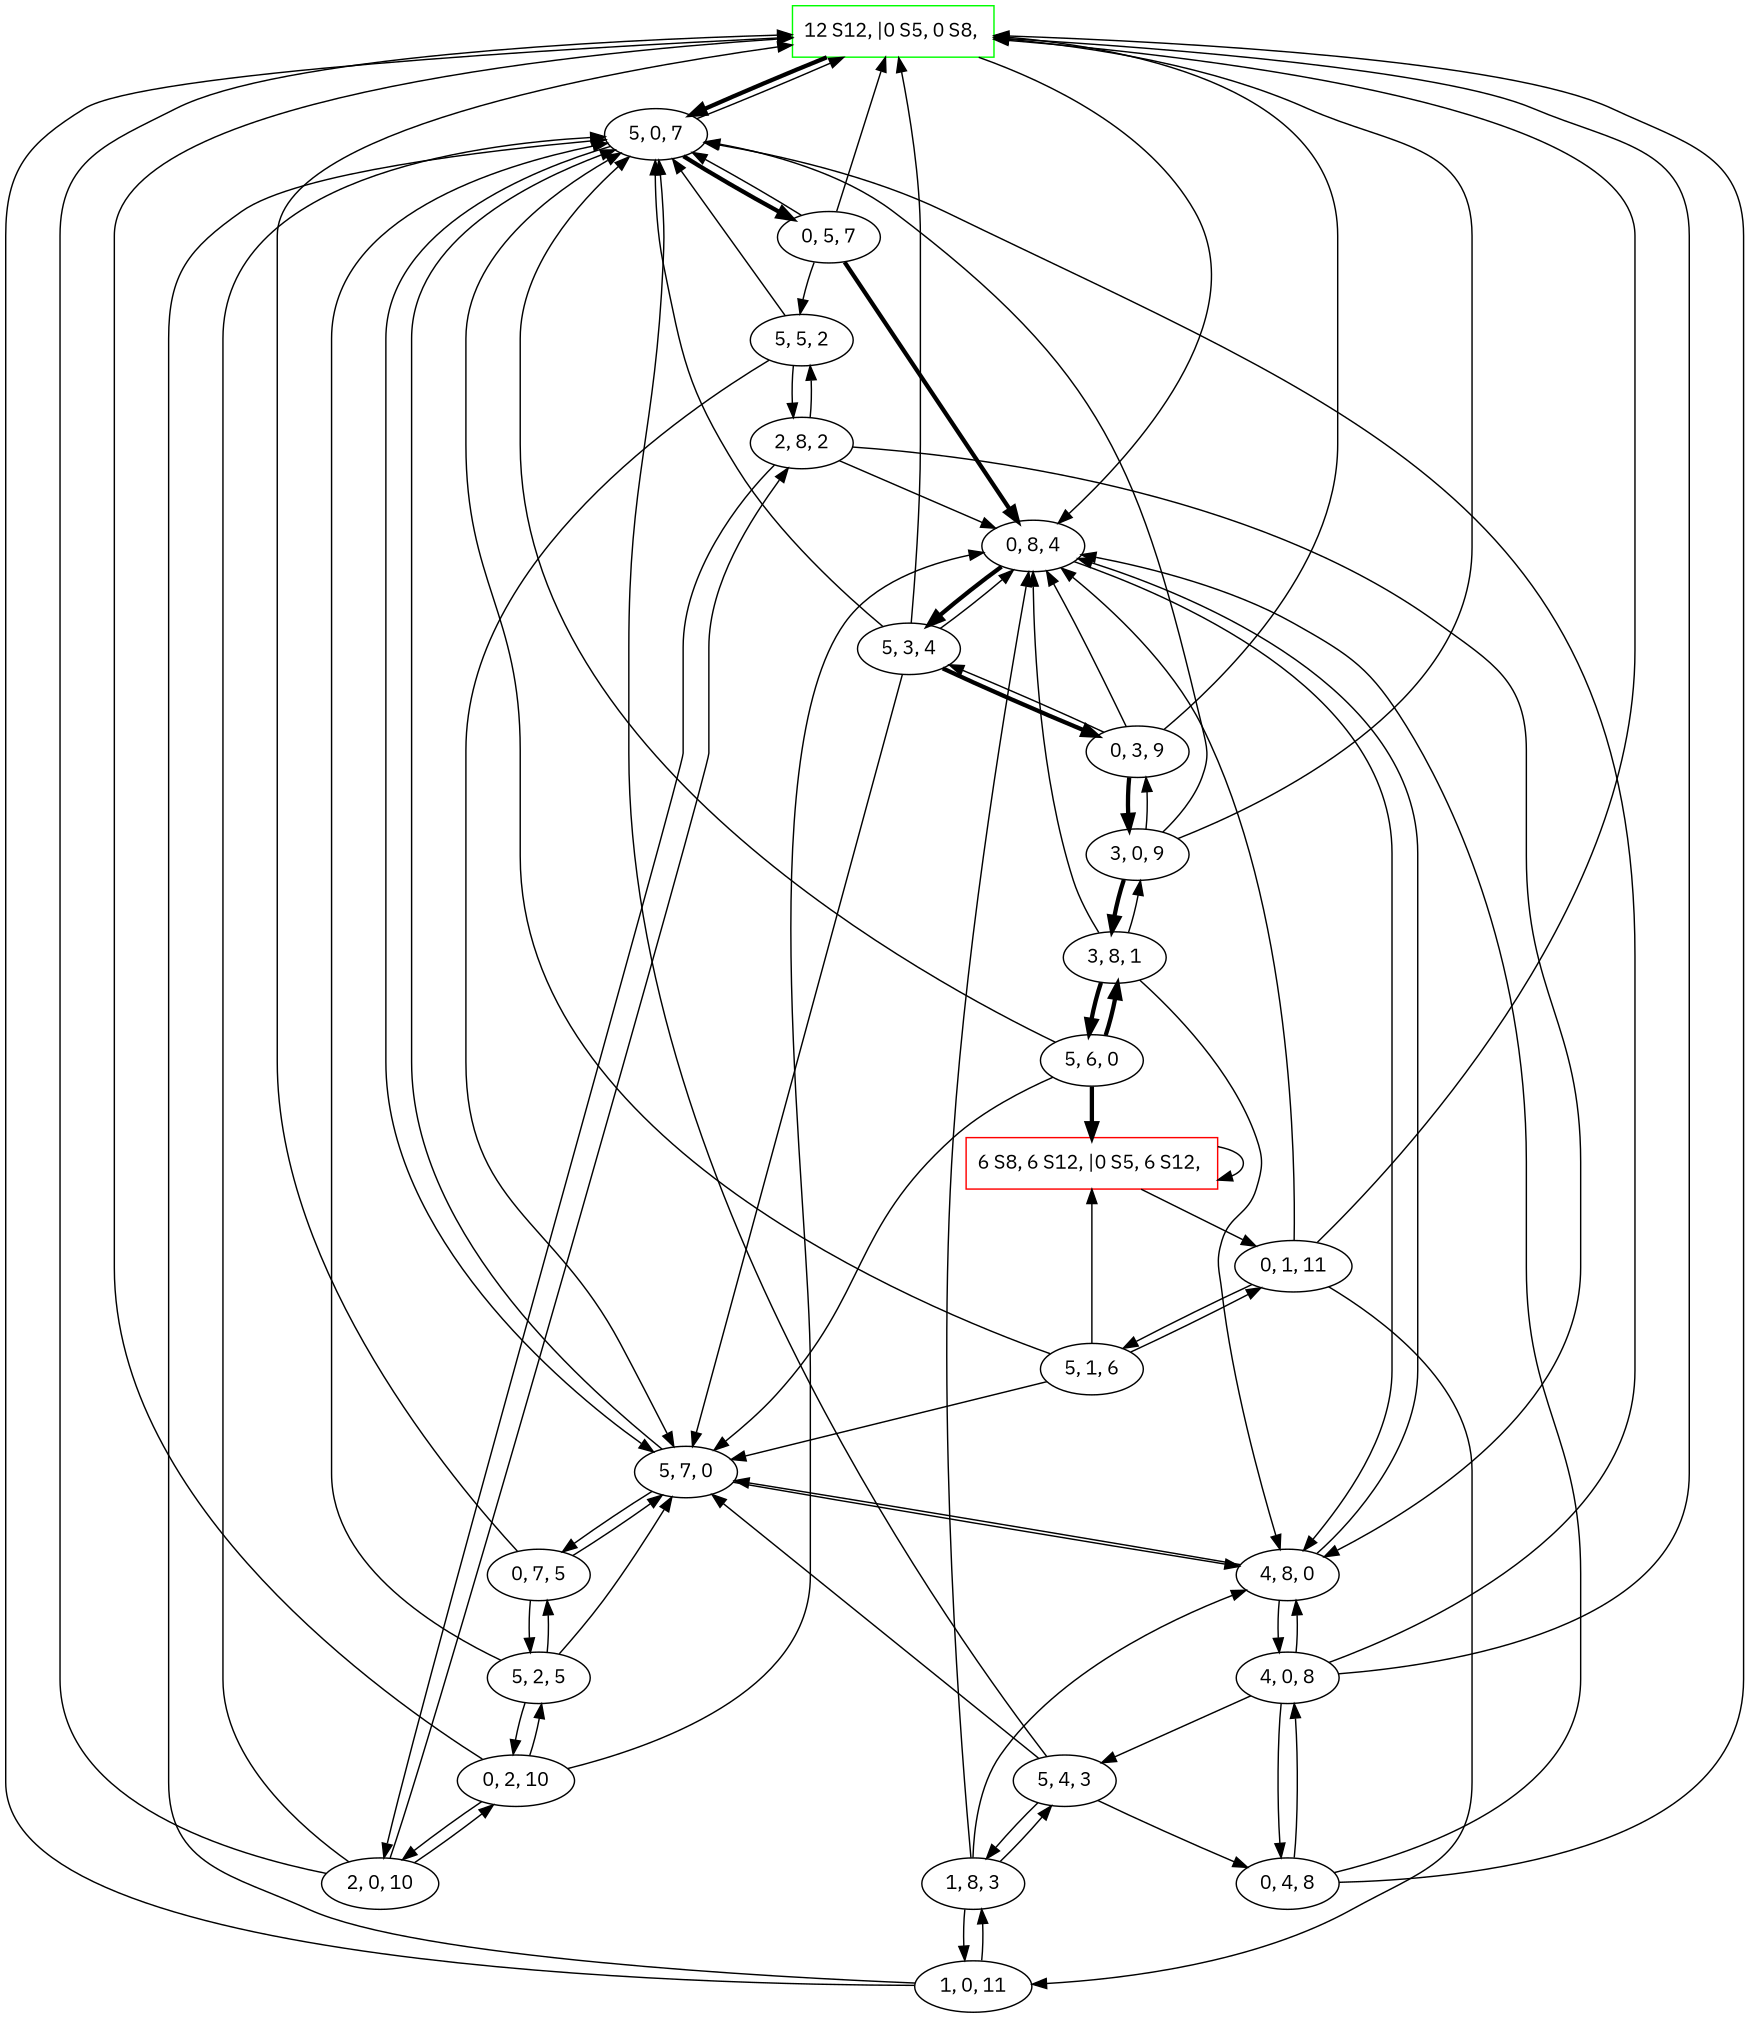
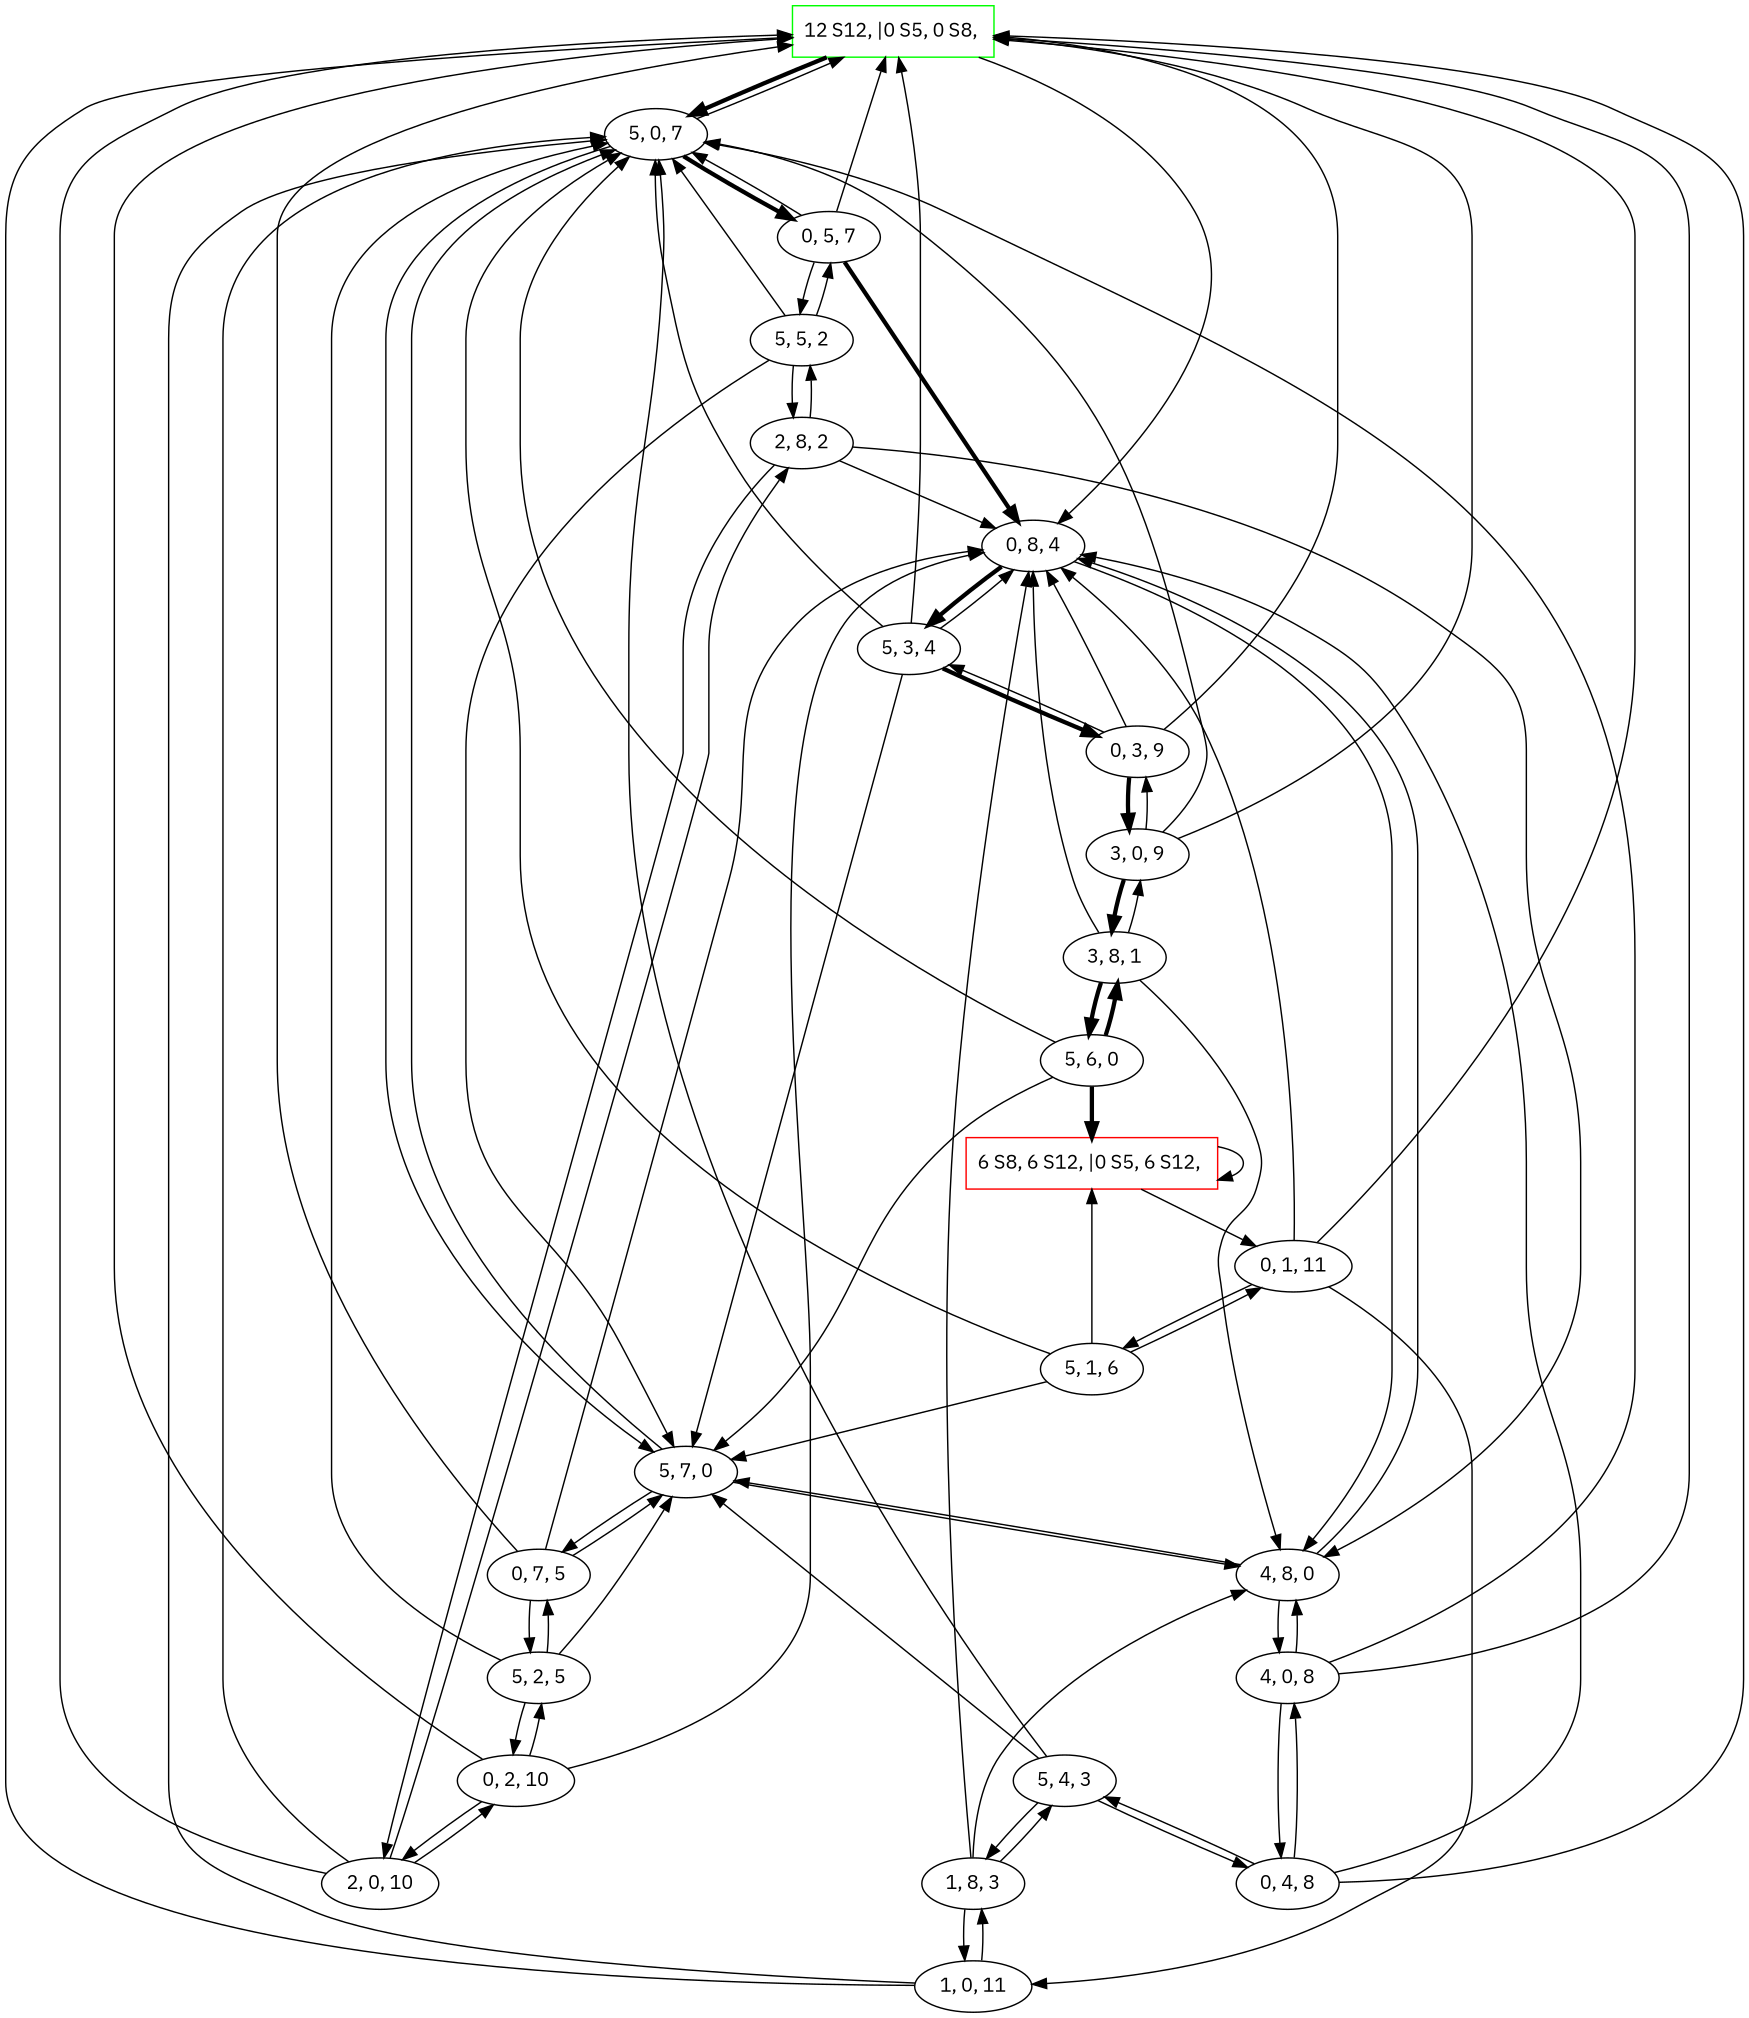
none -> (823, 296)
none -> (698, 992)
(1183, 1726) -> (1186, 1832)
